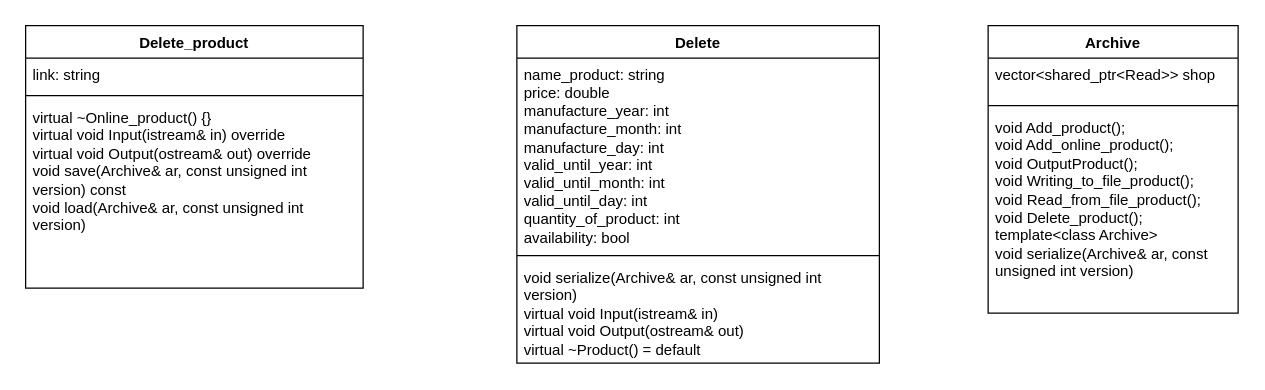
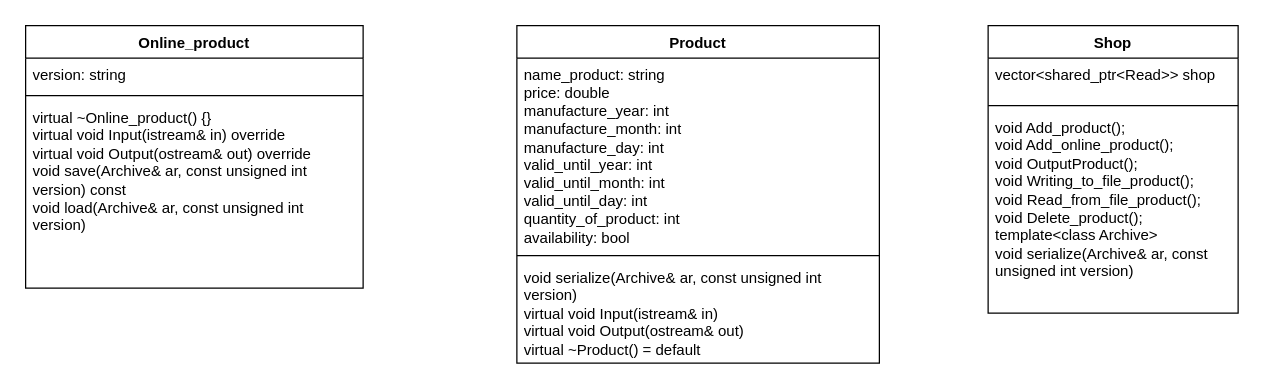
(194, 43) -> (194, 43)
(698, 43) -> (698, 43)
(1113, 43) -> (1113, 43)
(74, 76) -> (88, 76)
